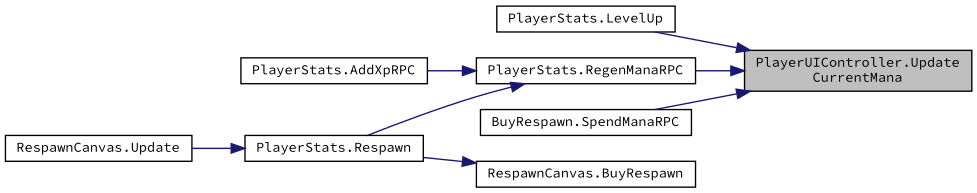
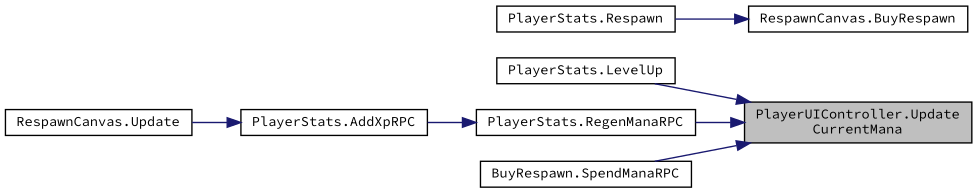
(439, 109) -> none
(211, 148) -> (210, 122)
